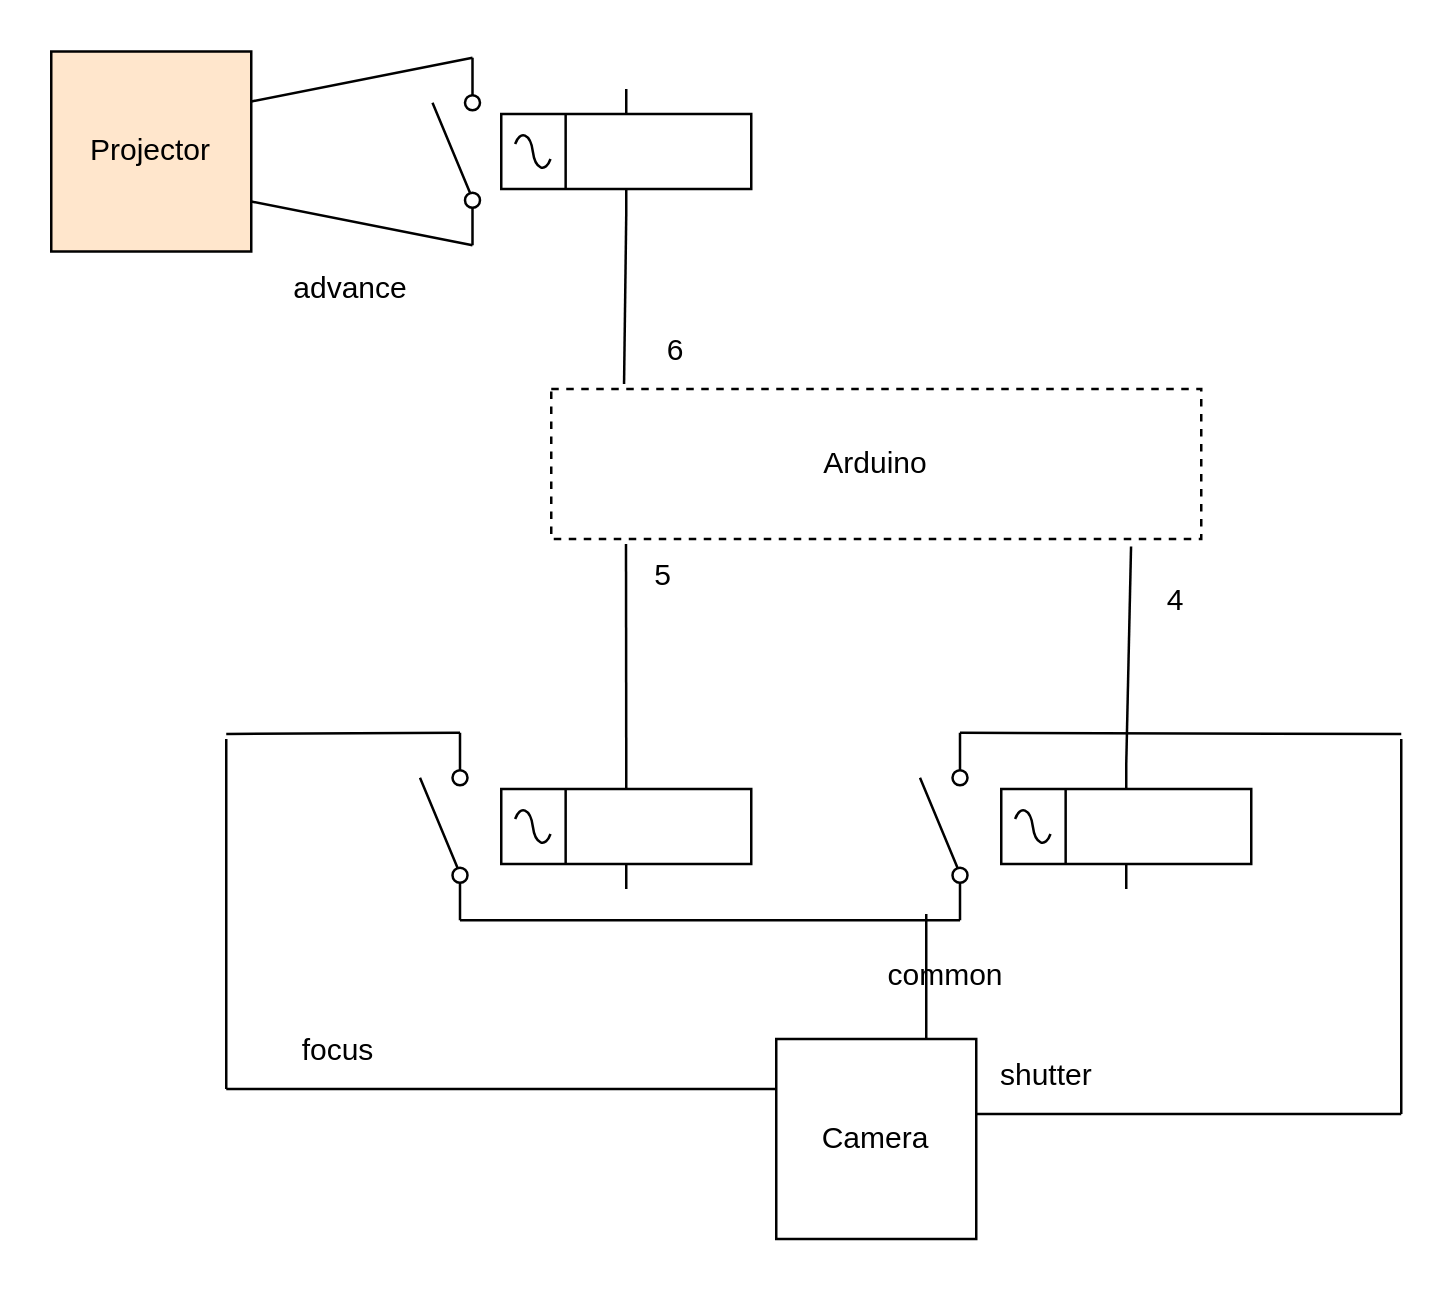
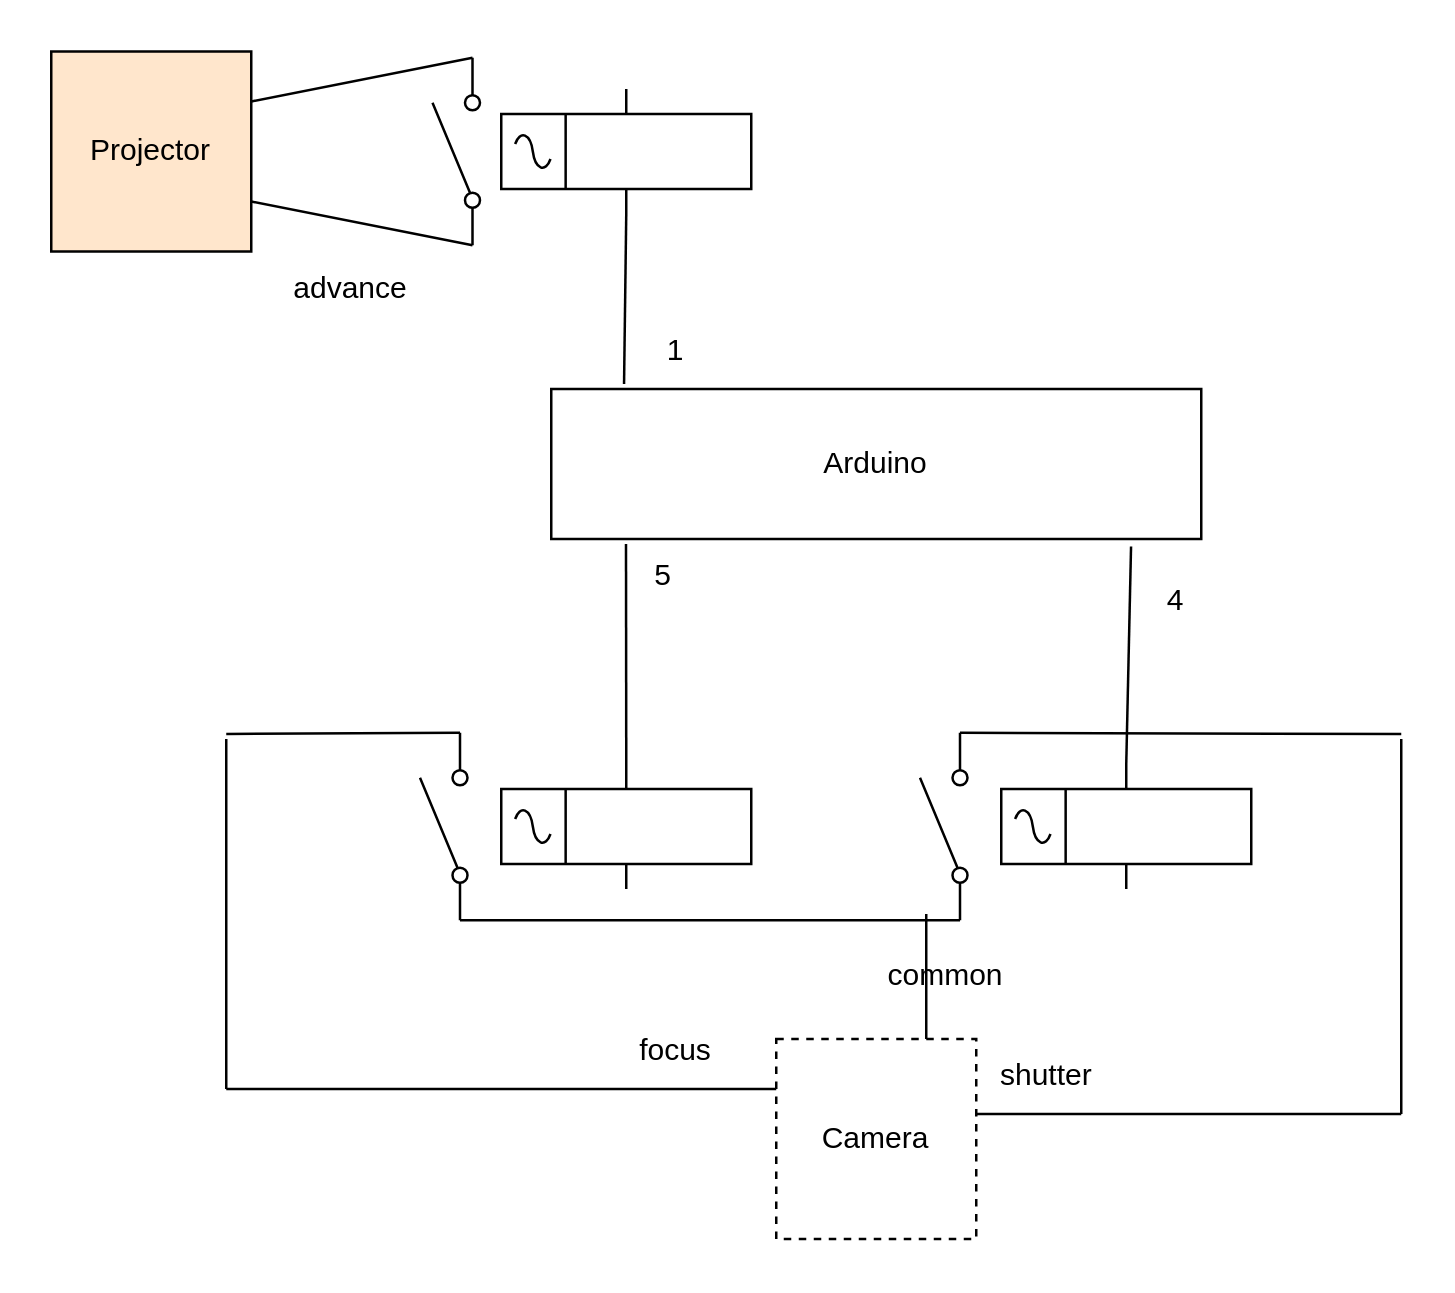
(676, 351) -> (676, 351)
(876, 464) -> (876, 464)
(339, 1051) -> (676, 1051)
(876, 1139) -> (876, 1139)
